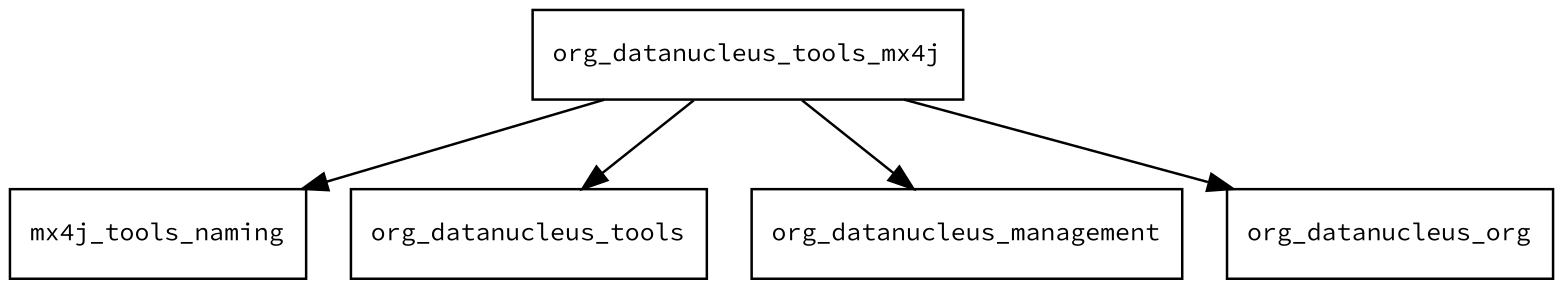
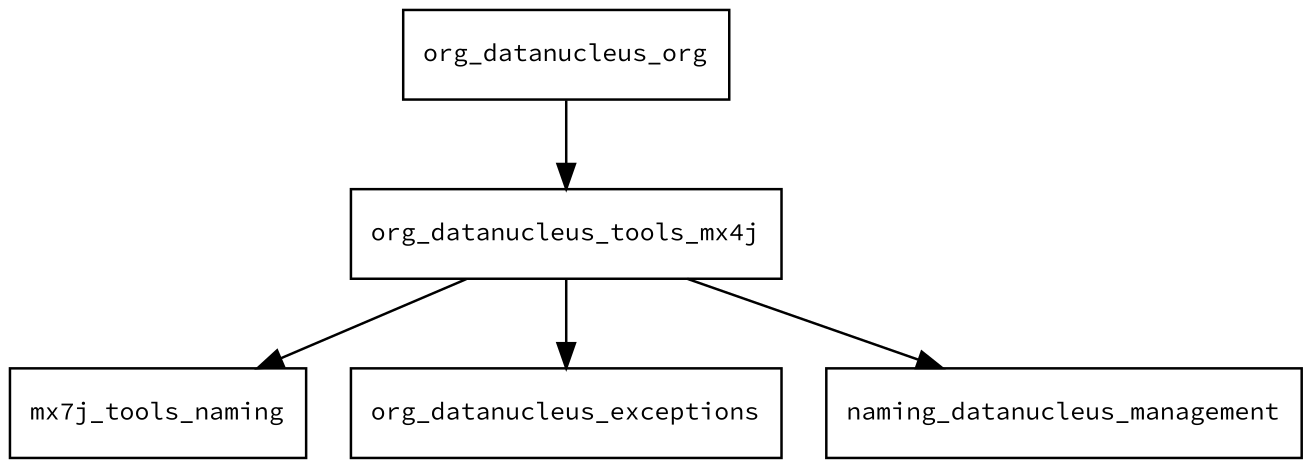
(1056, 141) -> (566, 132)
(158, 234) -> (158, 413)
(529, 234) -> (566, 413)
(967, 234) -> (1064, 413)
